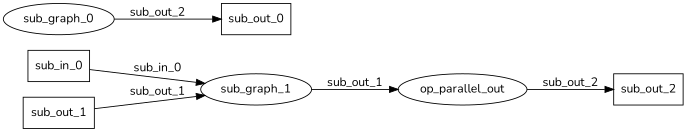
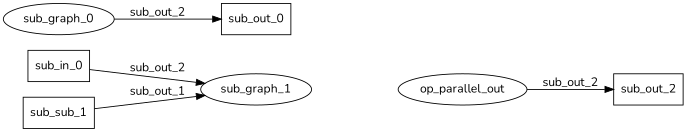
(157, 68) -> (157, 68)
(350, 89) -> none
(59, 113) -> (59, 113)
